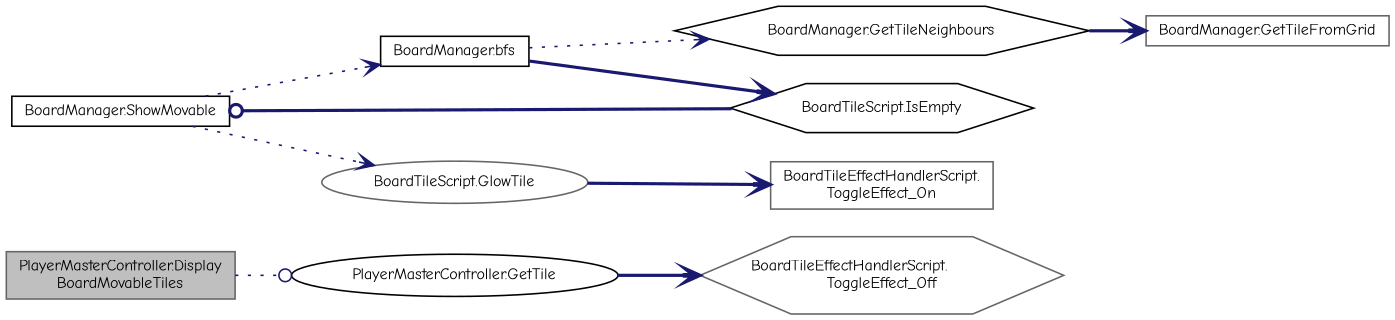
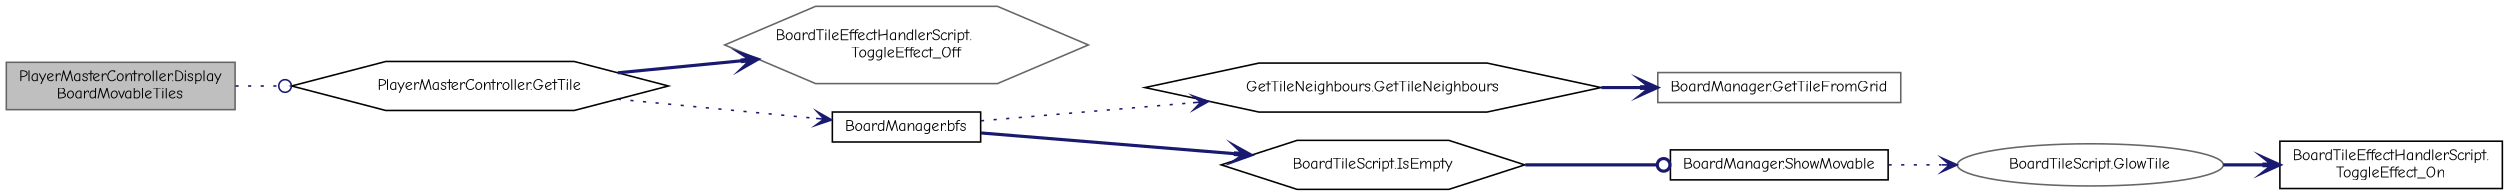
(882, 31) -> (1373, 88)
(285, 82) -> (717, 109)
(882, 185) -> (2391, 165)
(455, 275) -> (480, 86)
